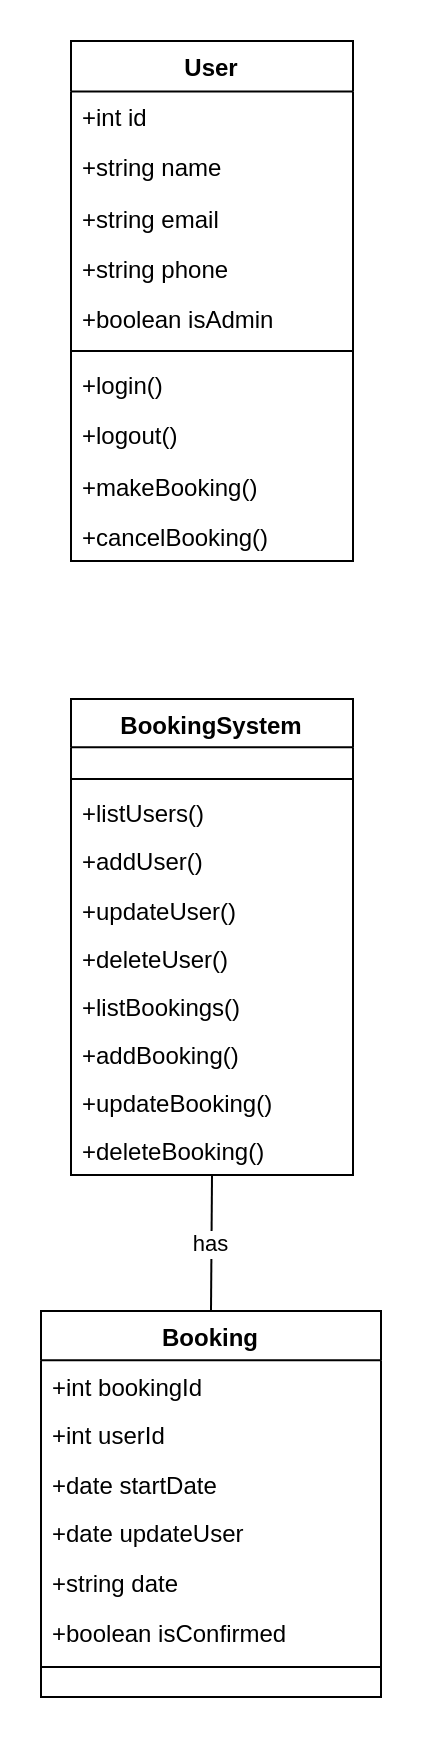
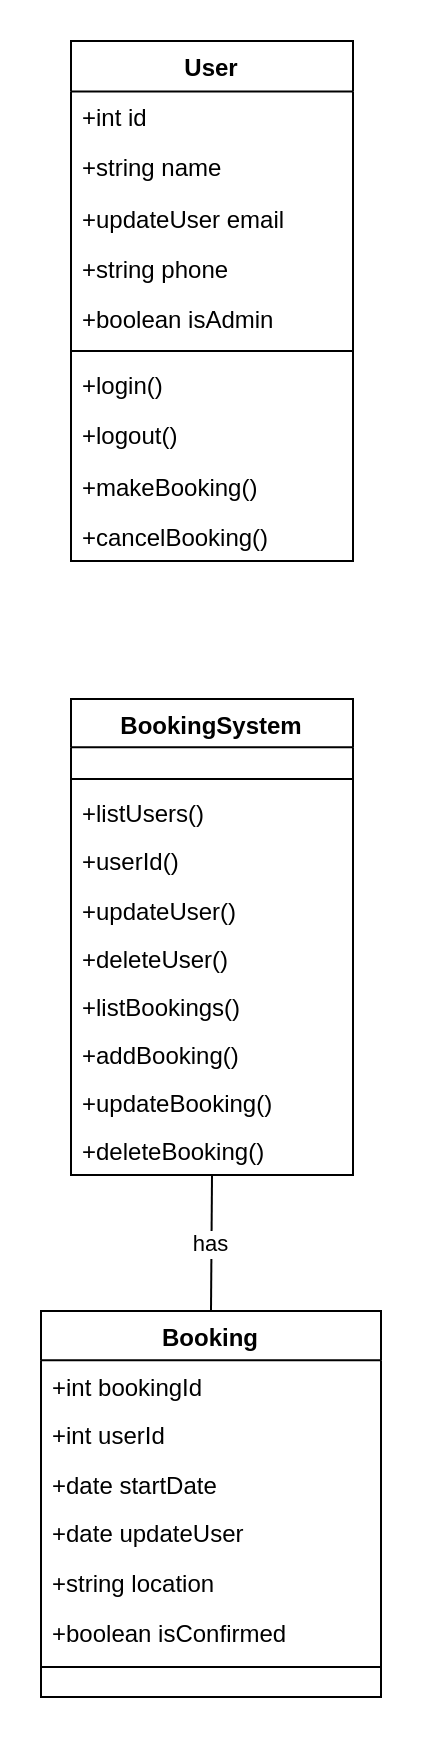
(157, 220) -> (187, 220)
(149, 862) -> (142, 862)
(126, 1584) -> (147, 1584)
